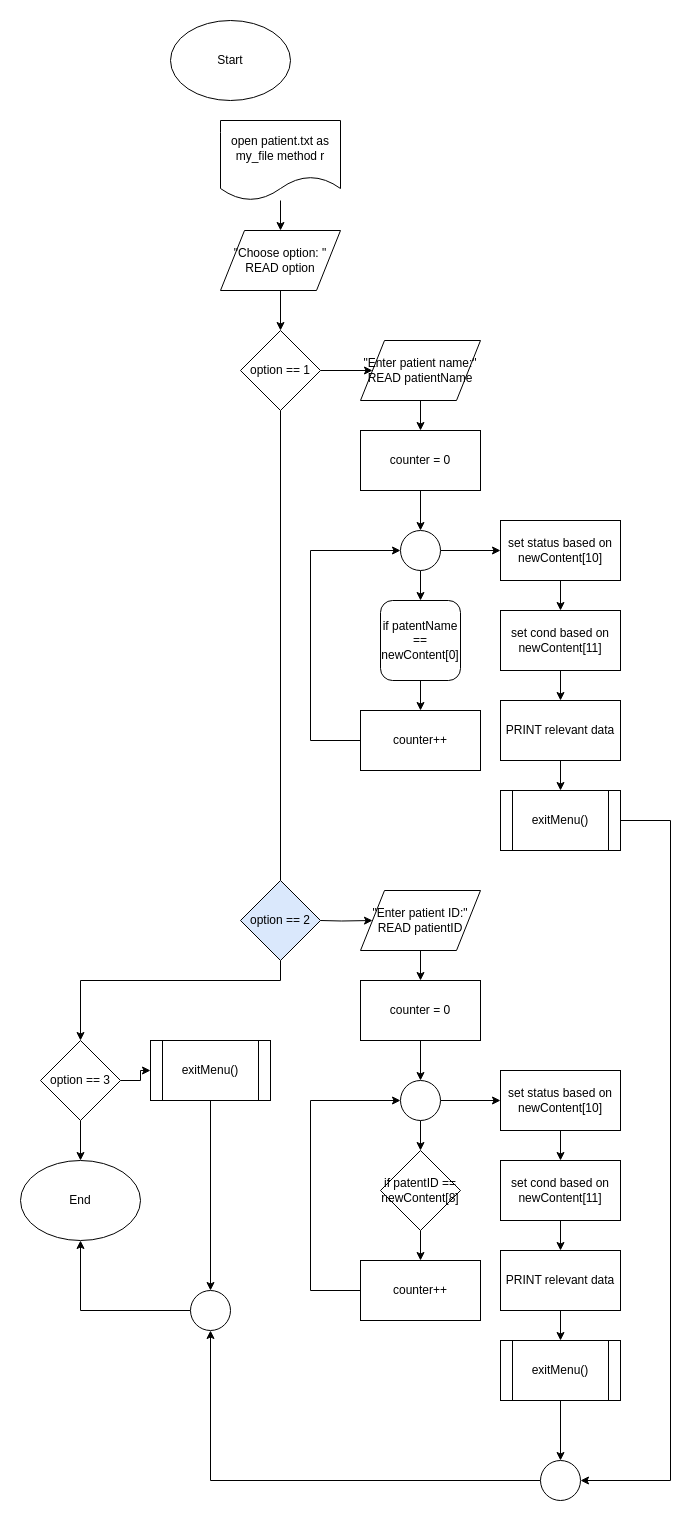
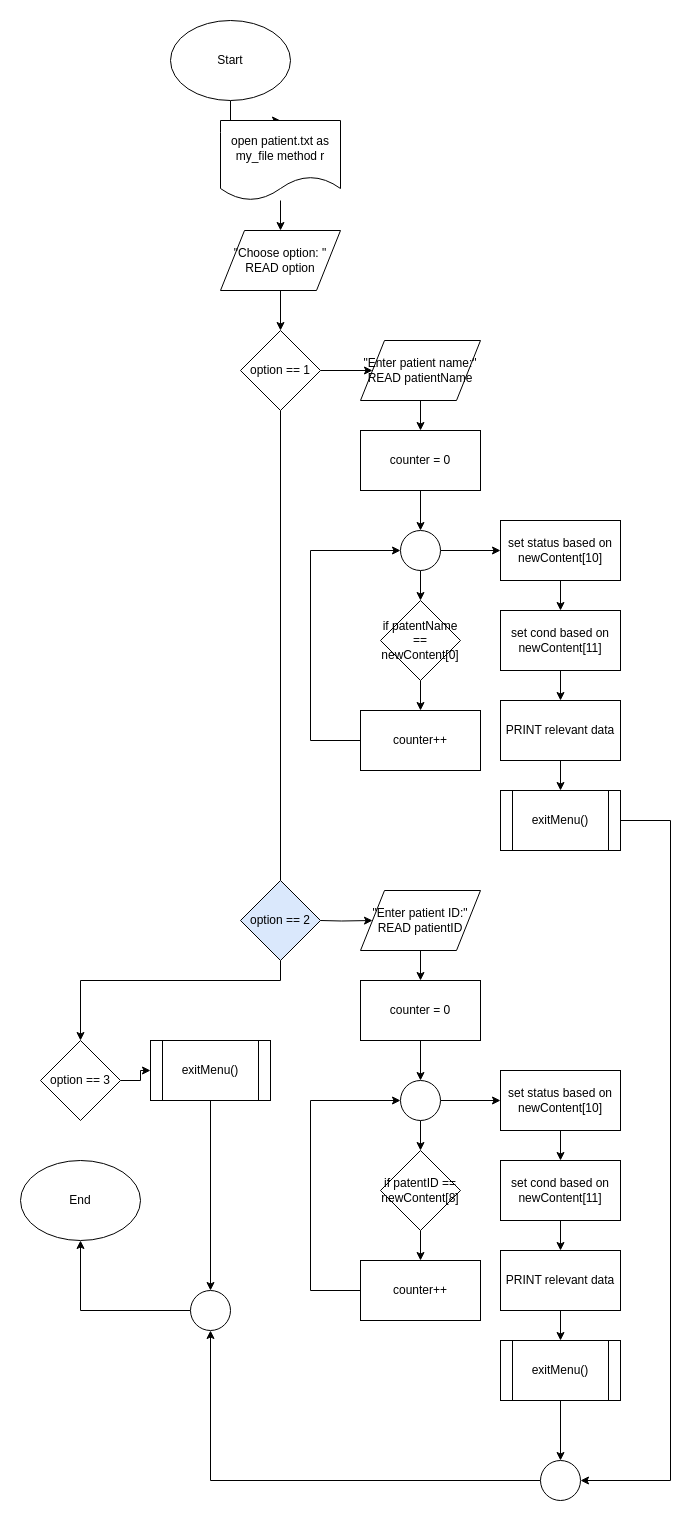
none -> (231, 111)
(421, 641) -> (421, 641)
(81, 1137) -> none
